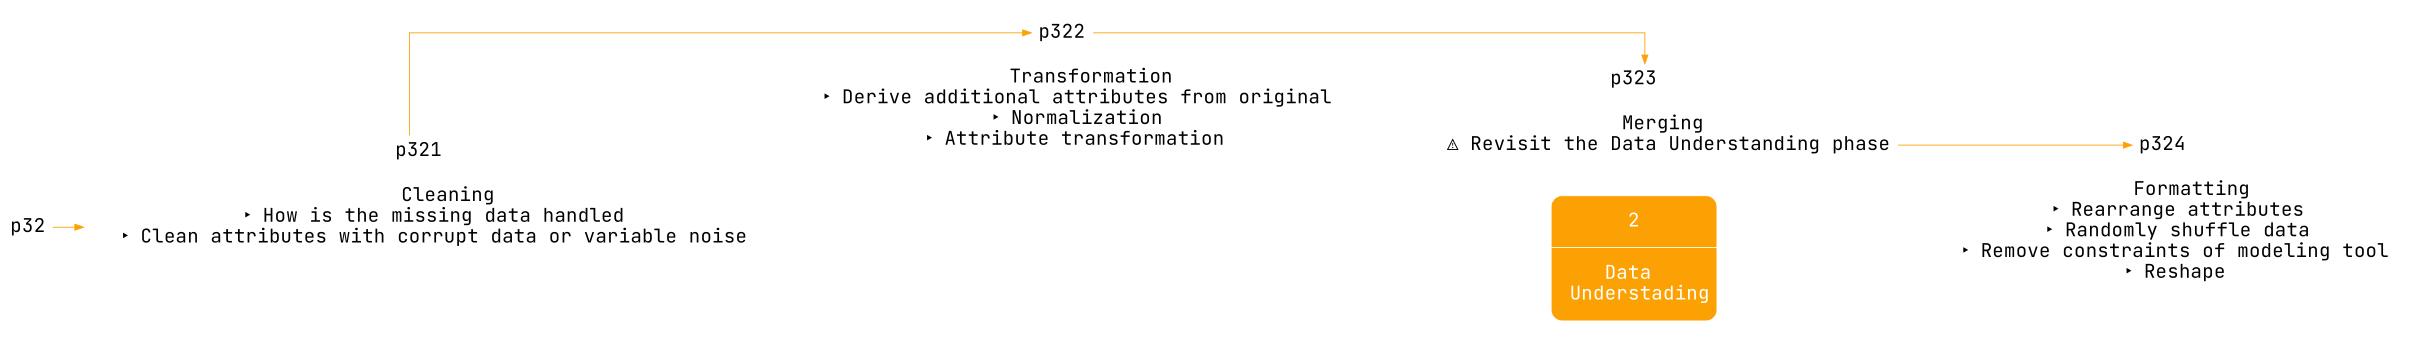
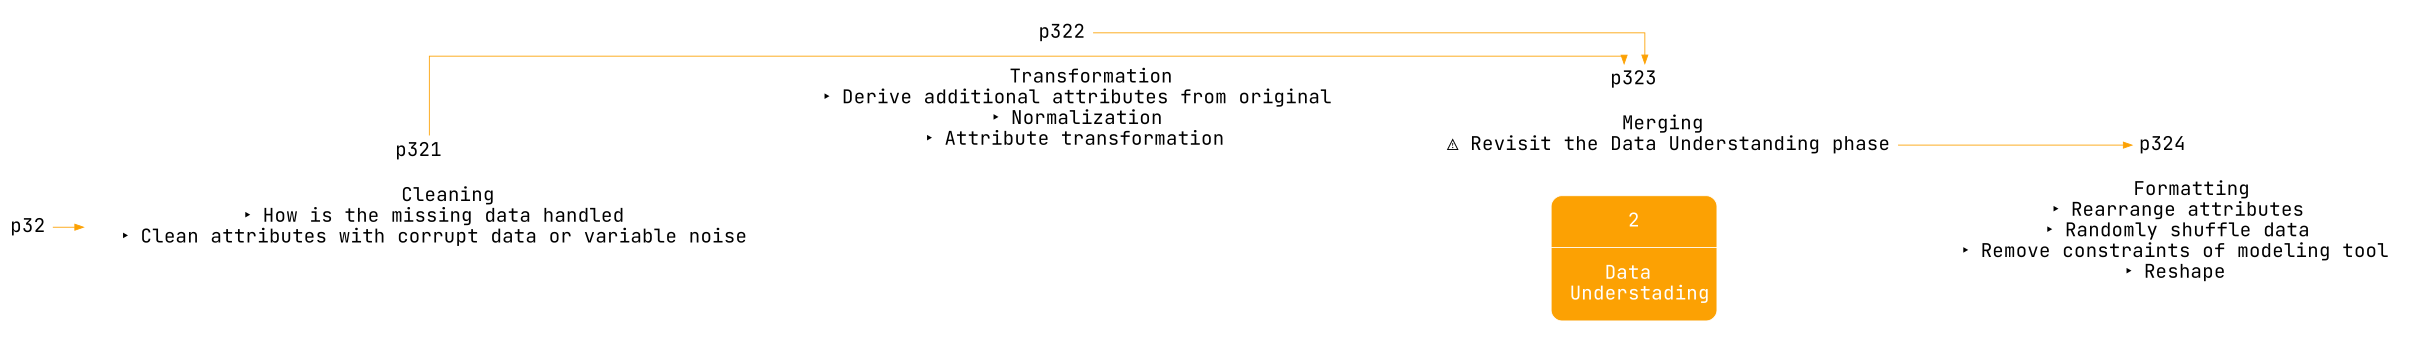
(665, 33) -> (987, 56)
